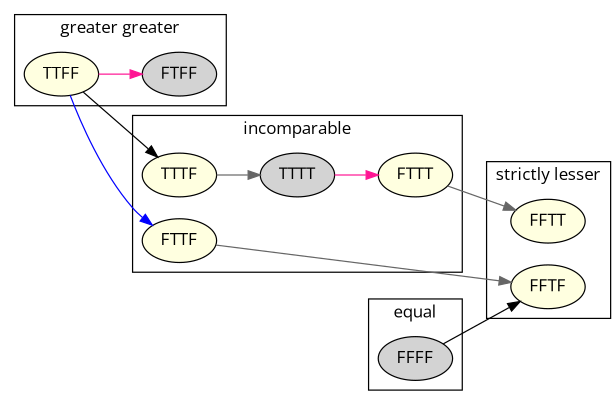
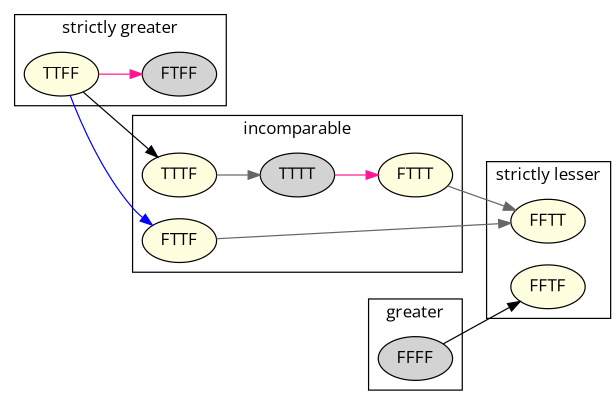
(120, 29) -> (120, 29)
(358, 263) -> (358, 231)
(415, 313) -> (415, 313)
